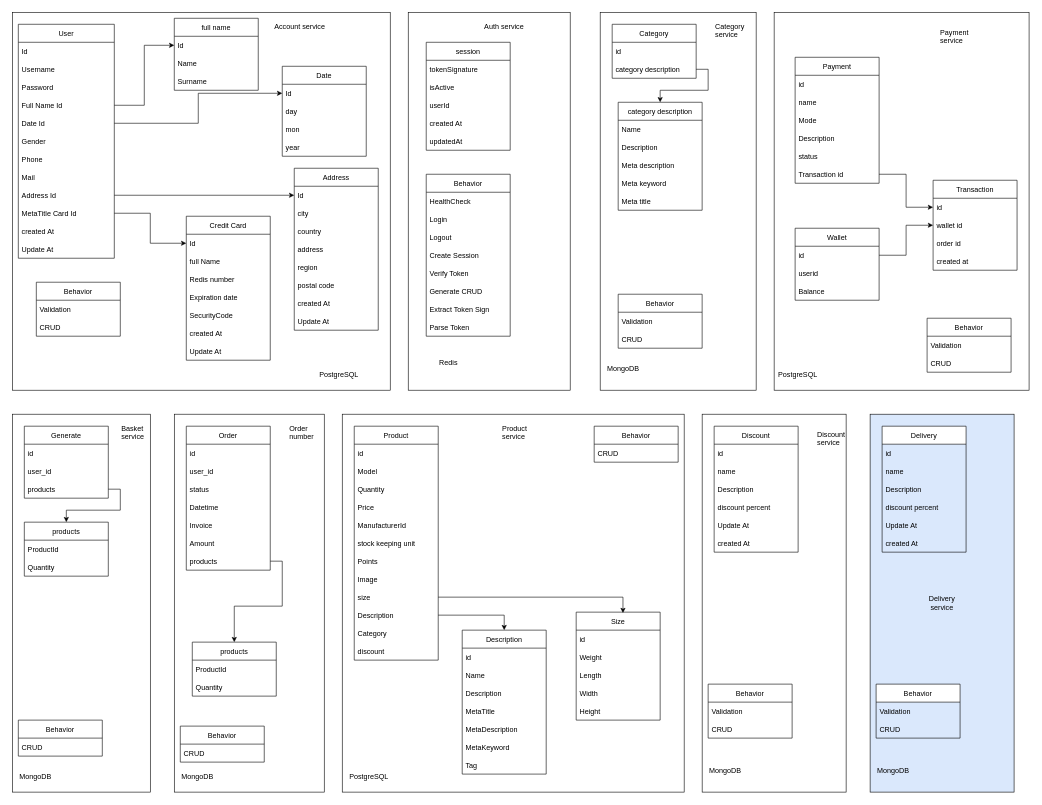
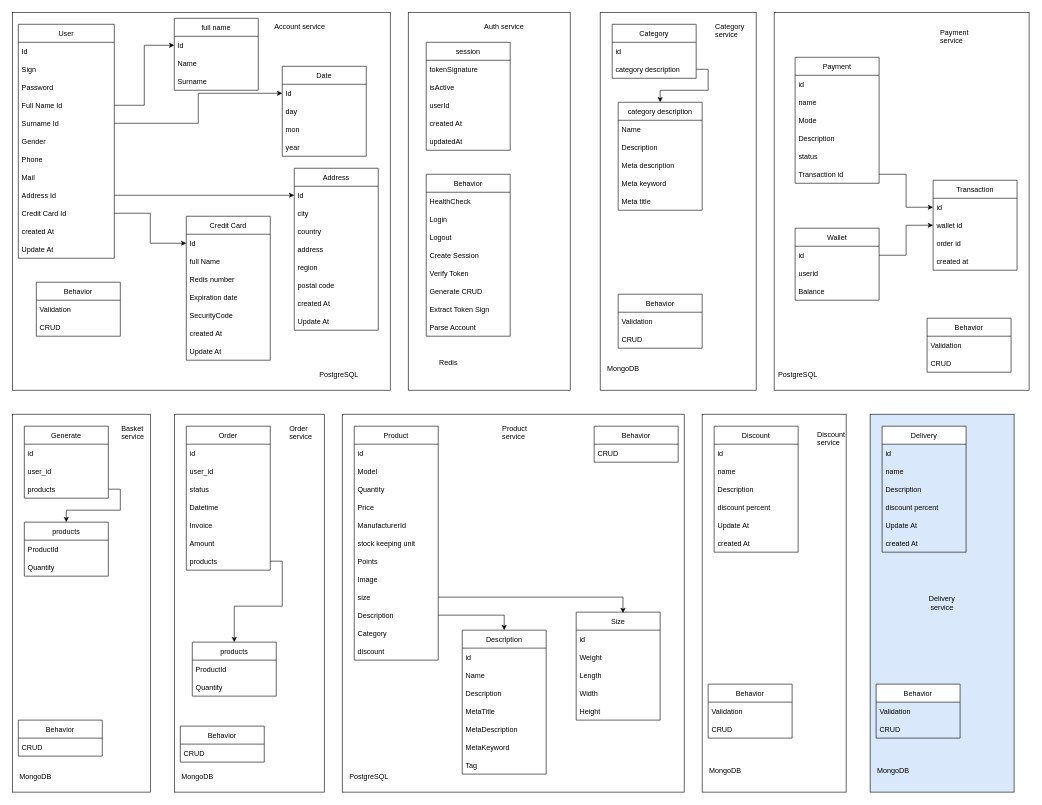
(38, 70) -> (29, 70)
(35, 124) -> (41, 124)
(52, 214) -> (47, 214)
(451, 328) -> (455, 328)
(302, 433) -> (303, 433)
